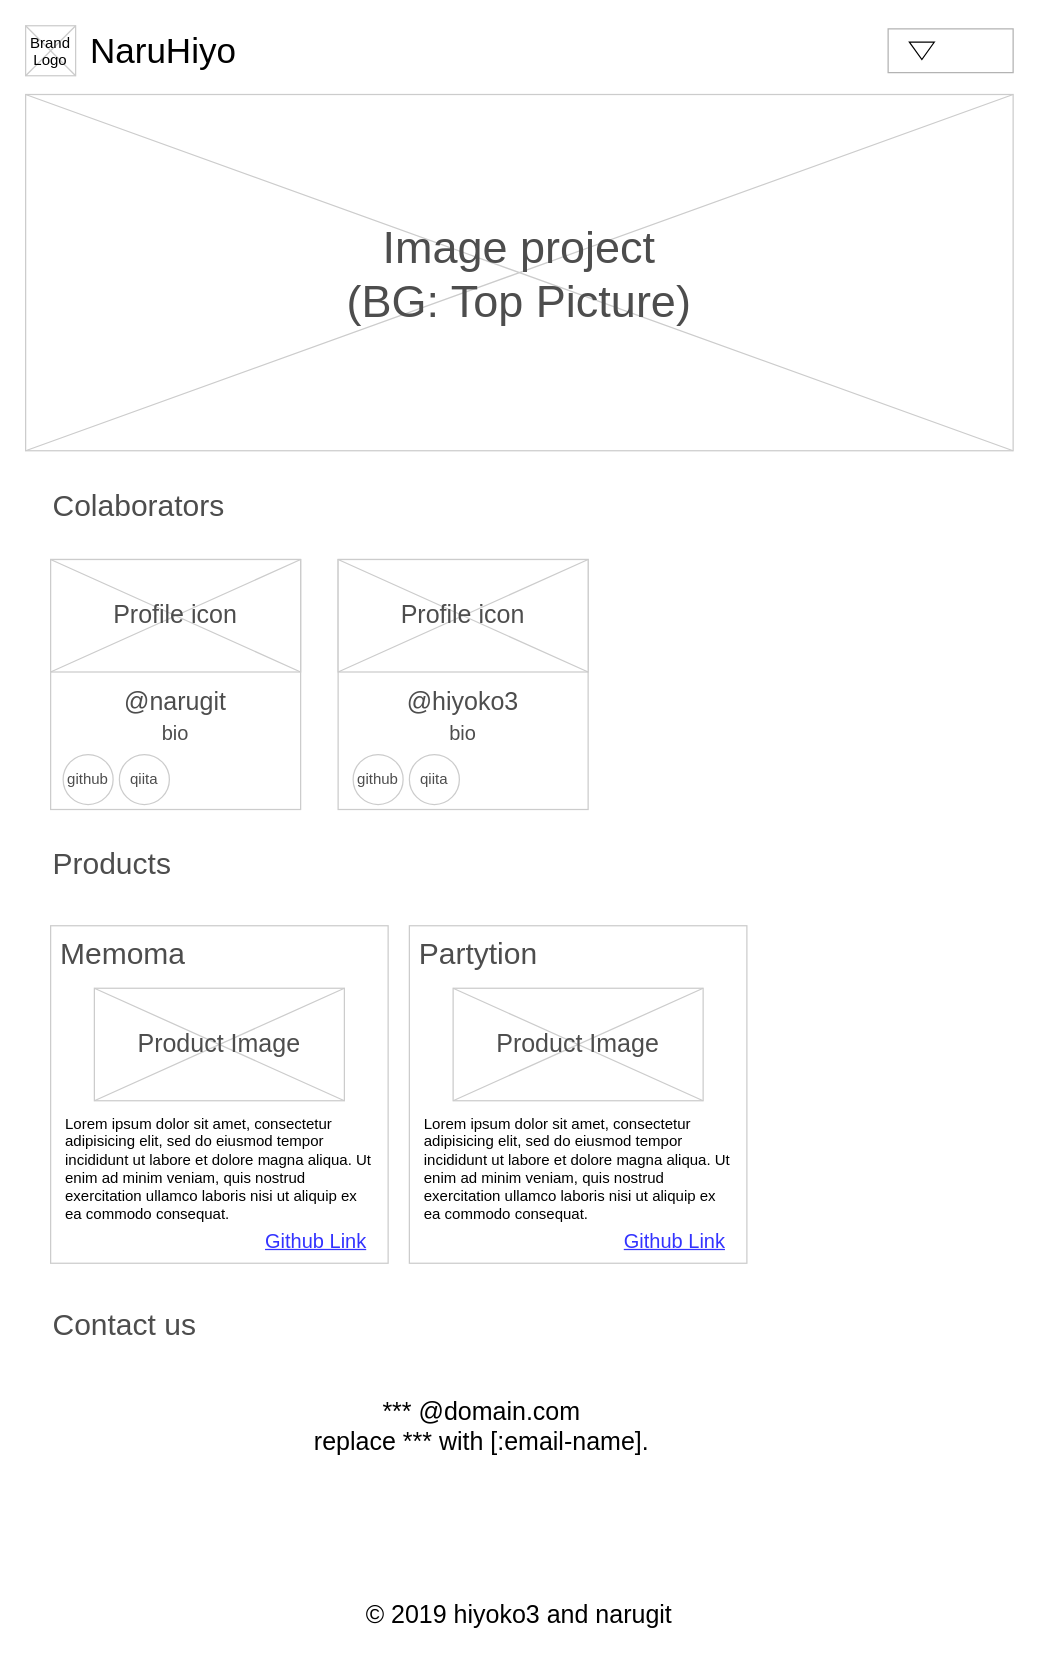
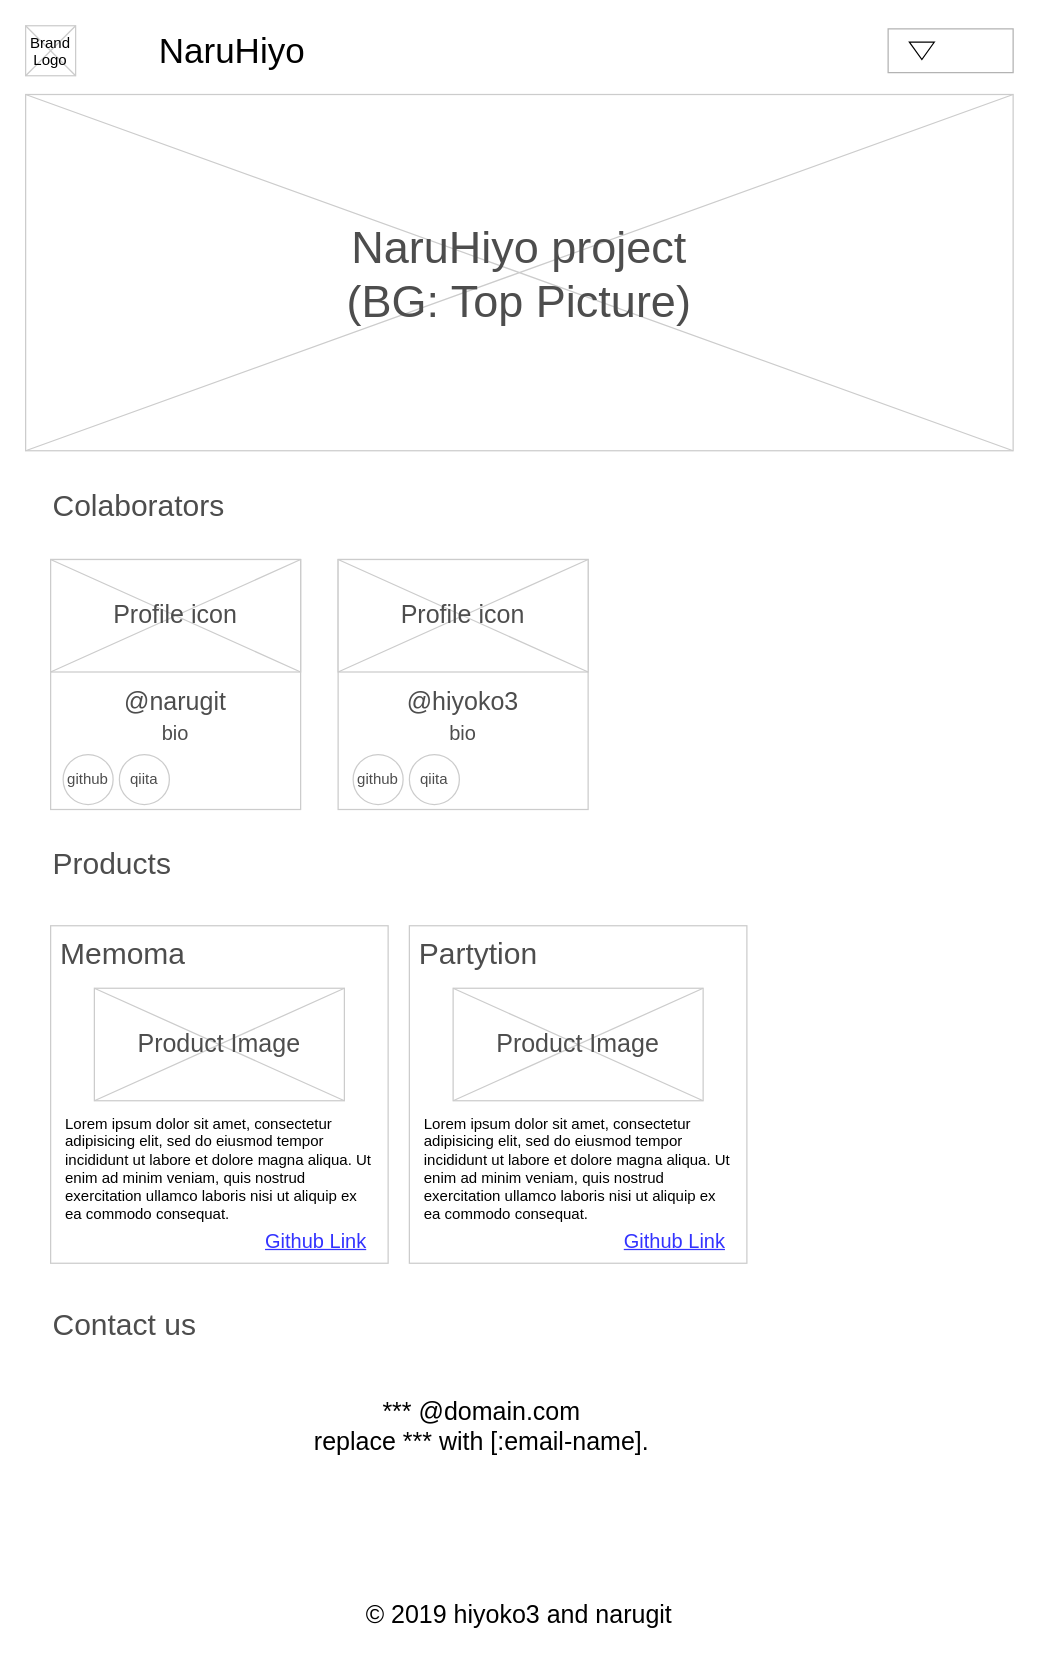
(232, 51) -> (301, 51)
(519, 248) -> (519, 248)
